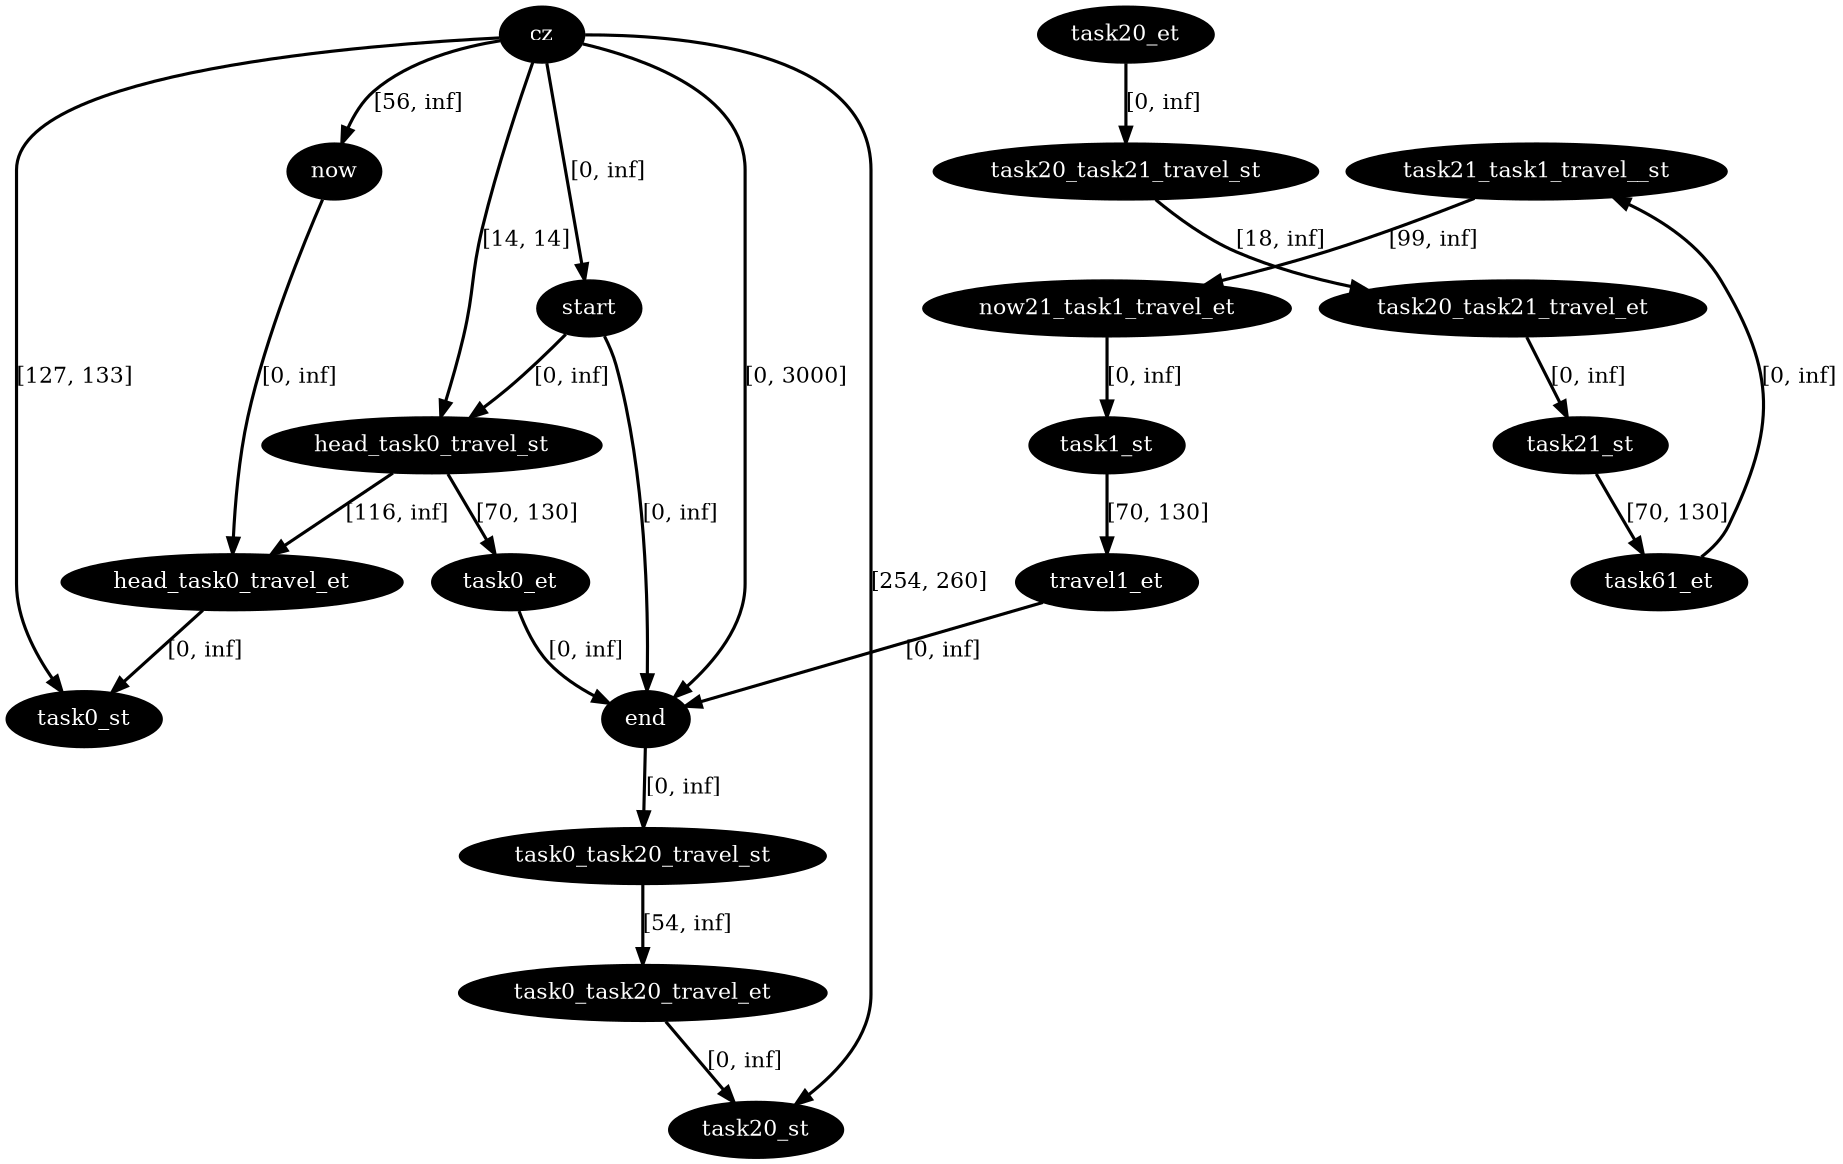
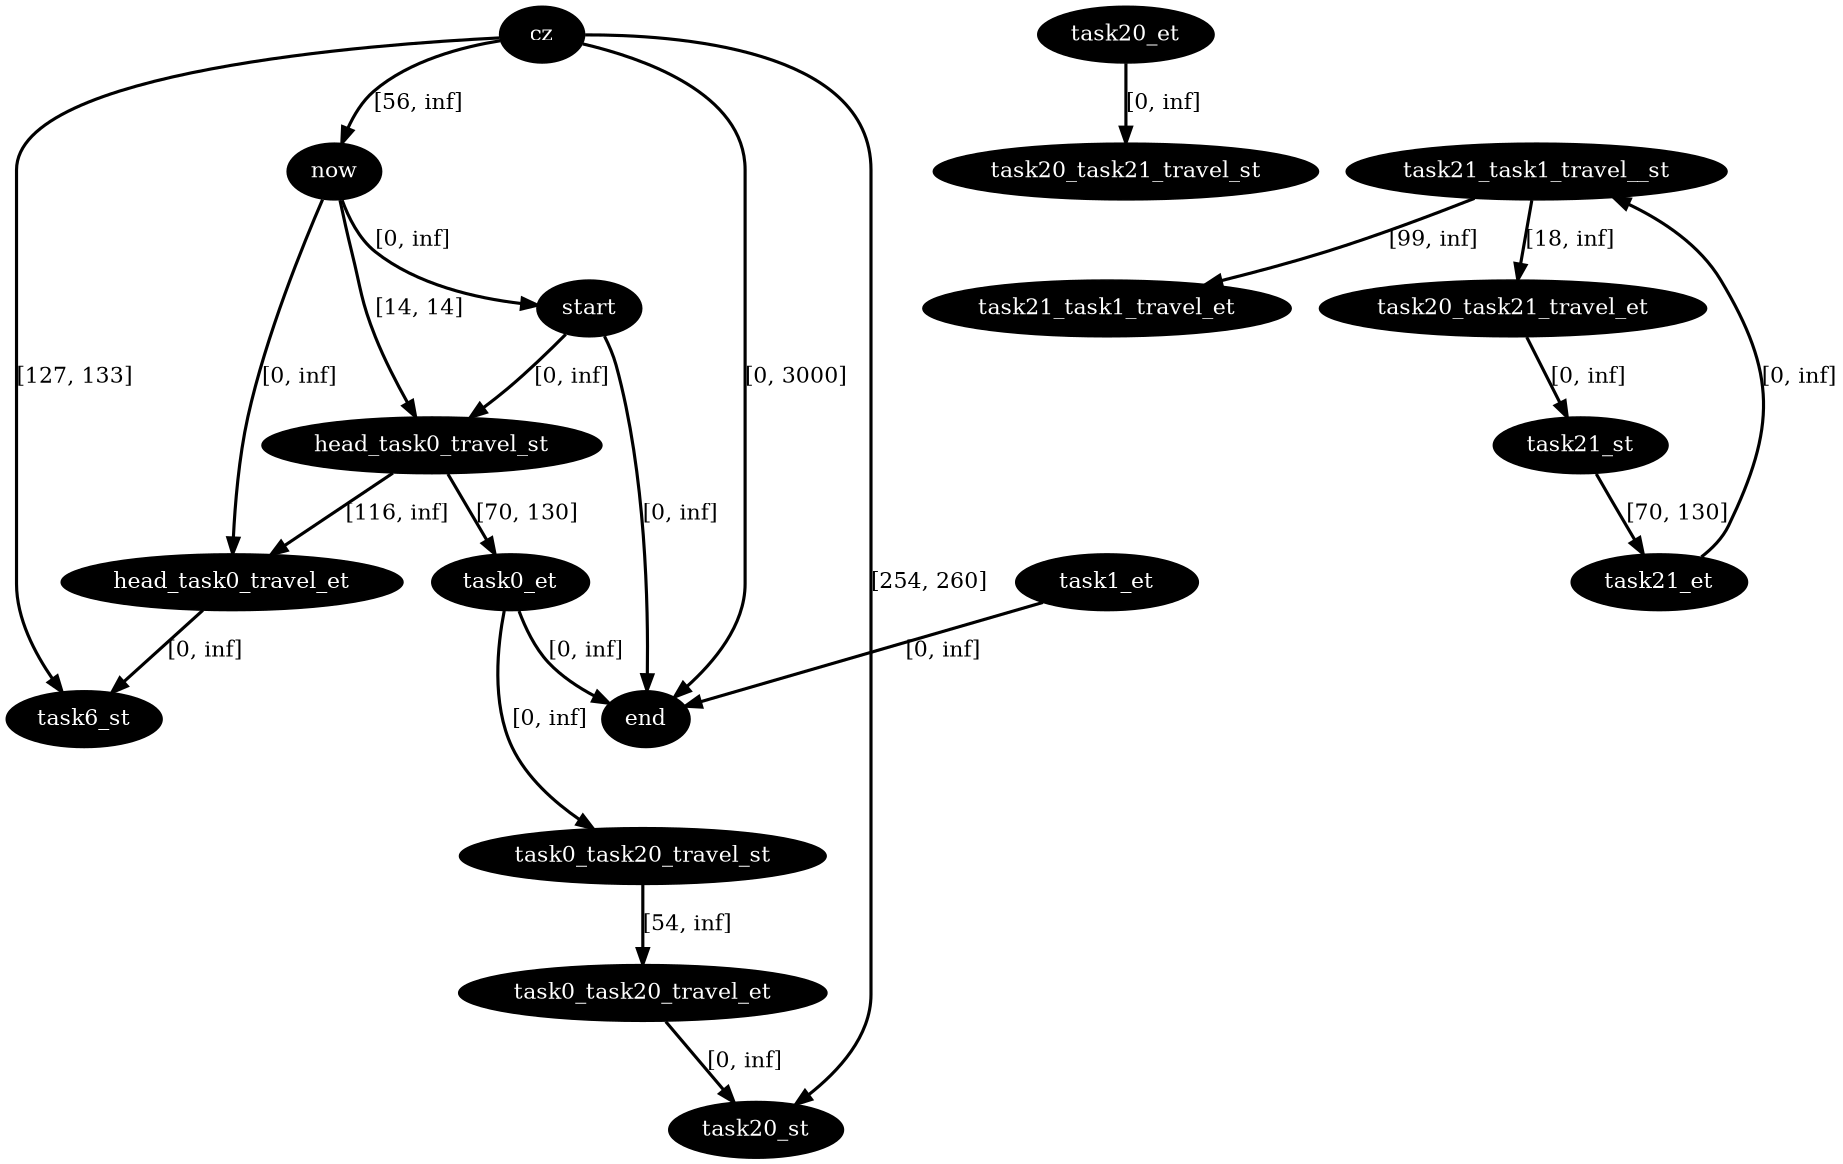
(564, 164) -> (416, 276)
(482, 230) -> (364, 305)
(1247, 256) -> (1526, 232)
(1107, 308) -> (1107, 308)
(1107, 445) -> none
(1107, 582) -> (1107, 582)
(1659, 582) -> (1659, 582)
(84, 719) -> (84, 719)
(645, 780) -> (505, 729)
